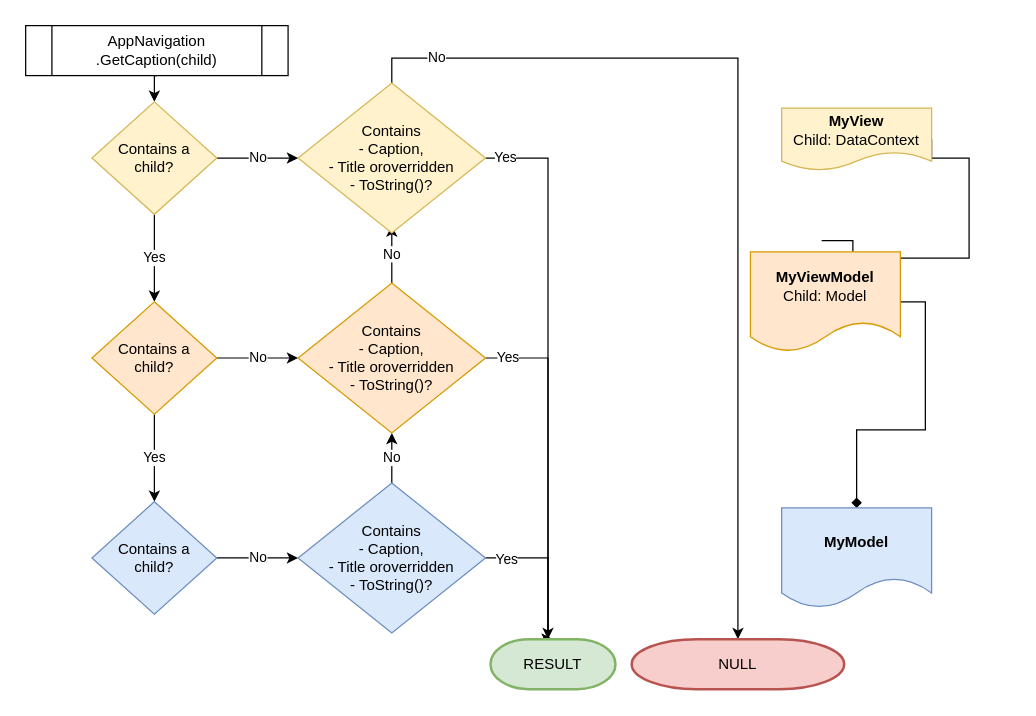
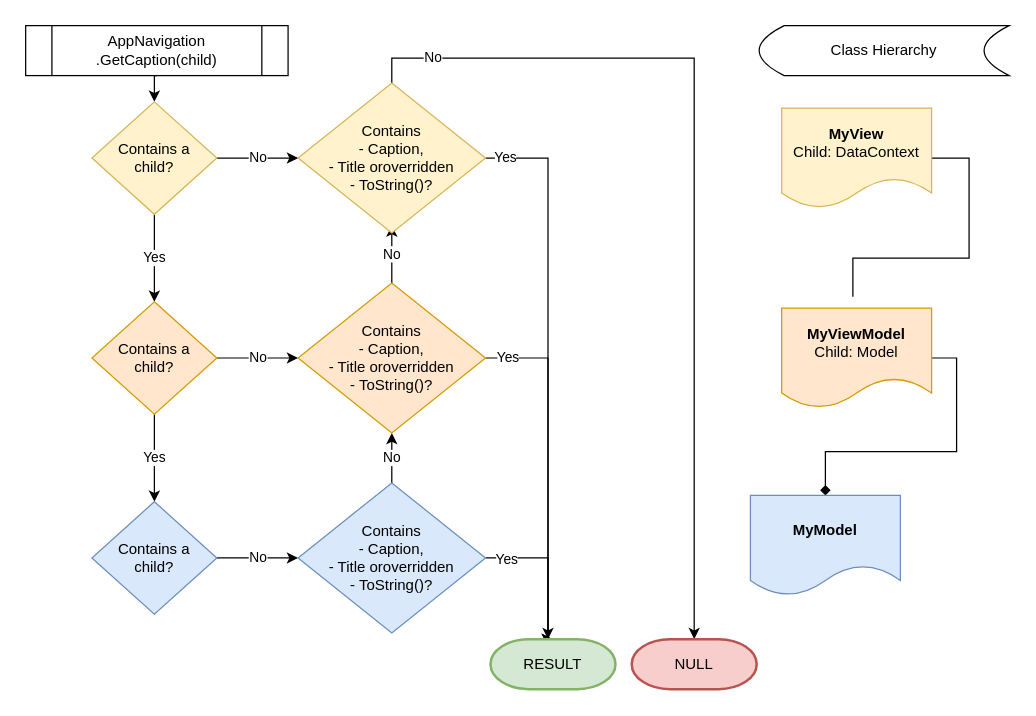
none -> (884, 51)
(857, 139) -> (857, 158)
(826, 302) -> (857, 358)
(857, 558) -> (826, 546)
(738, 664) -> (694, 664)
